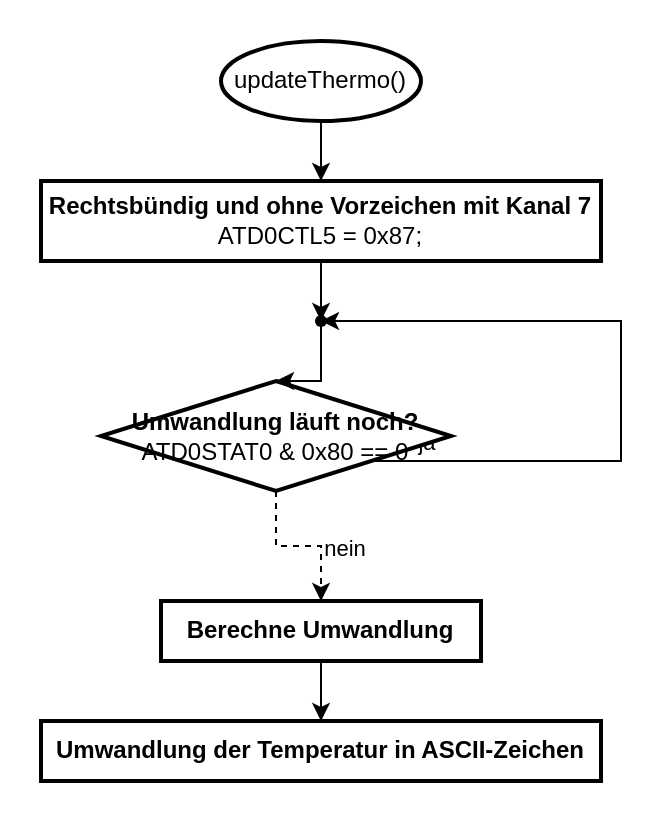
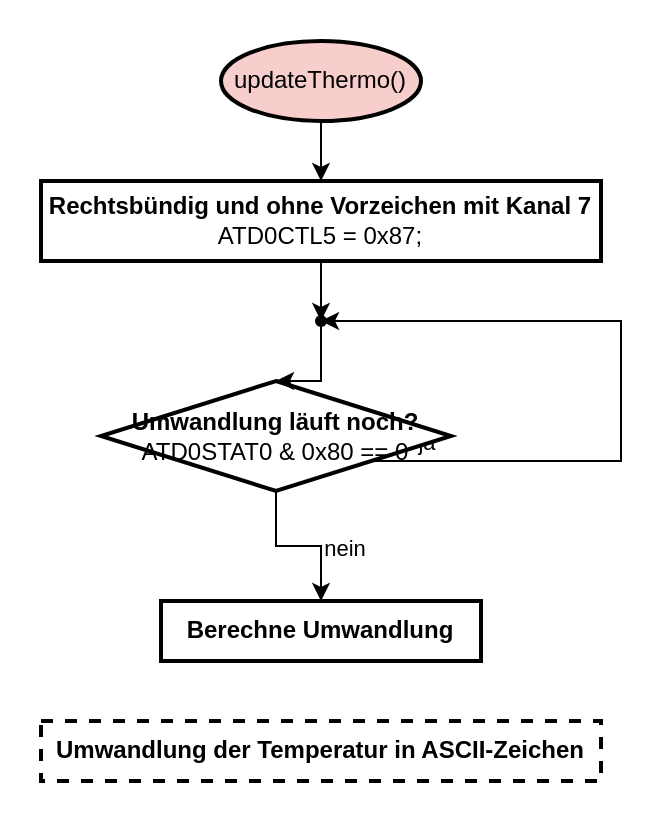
(321, 81) -> (321, 81)
(294, 546) -> (294, 546)
(321, 698) -> none
(321, 751) -> (321, 751)
